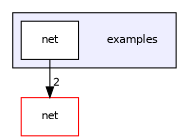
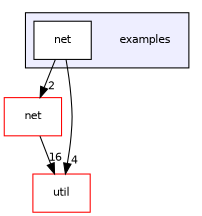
none -> (62, 193)
